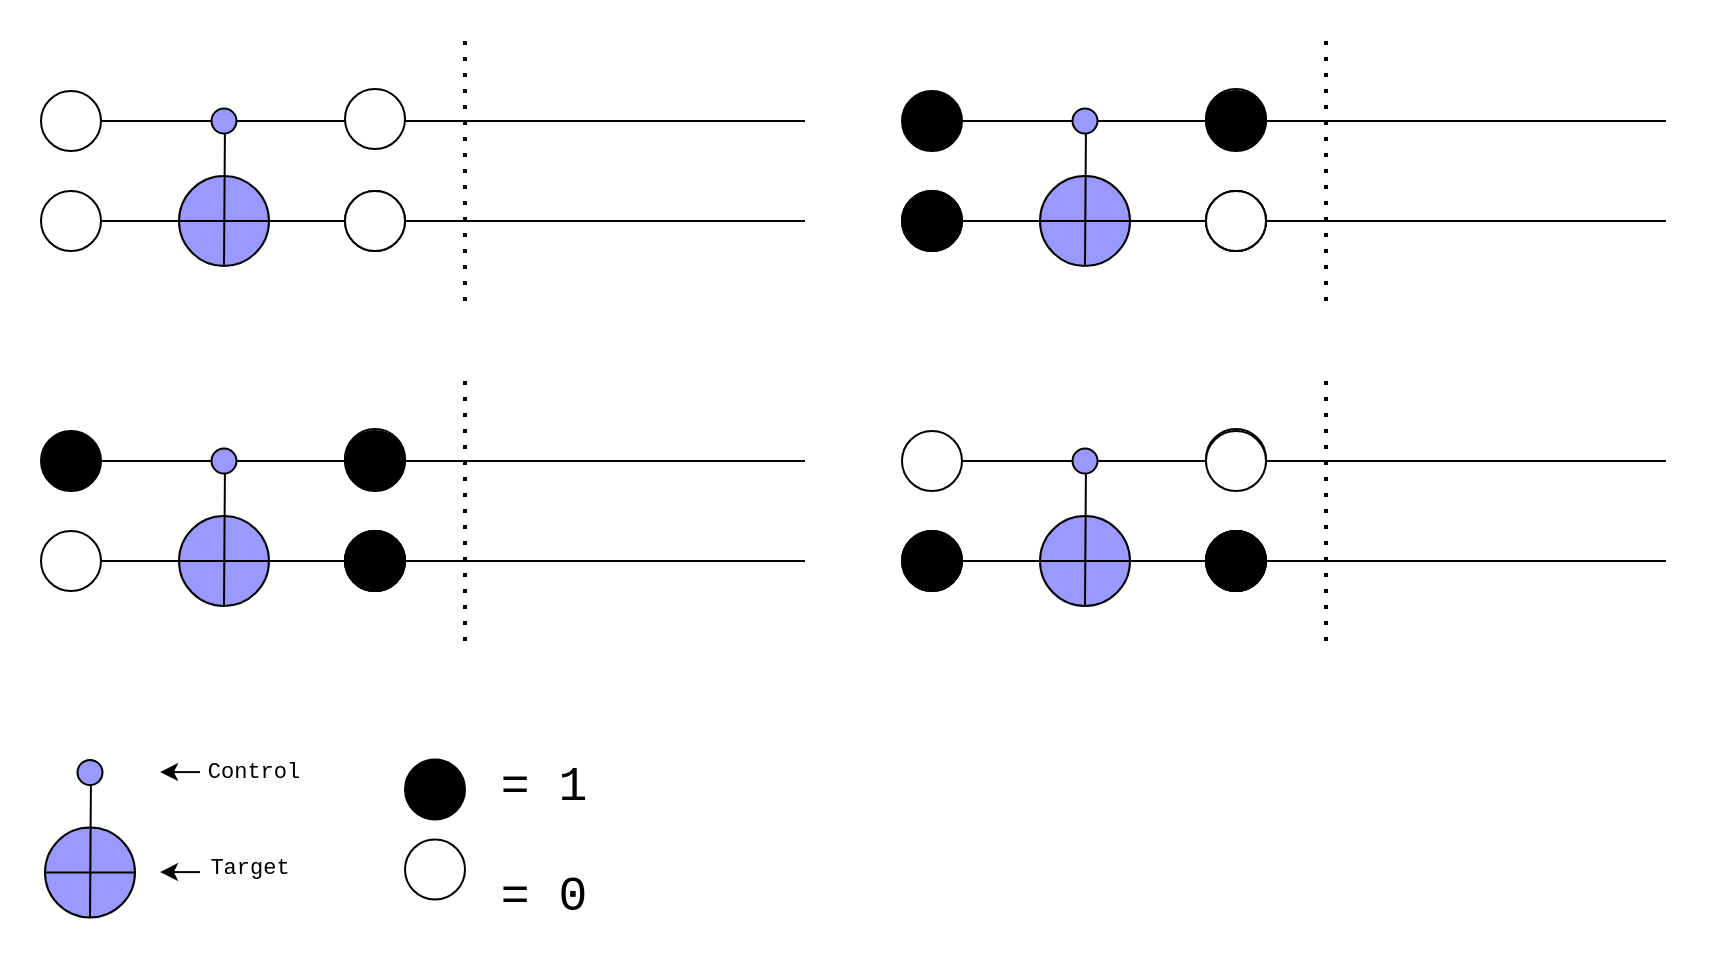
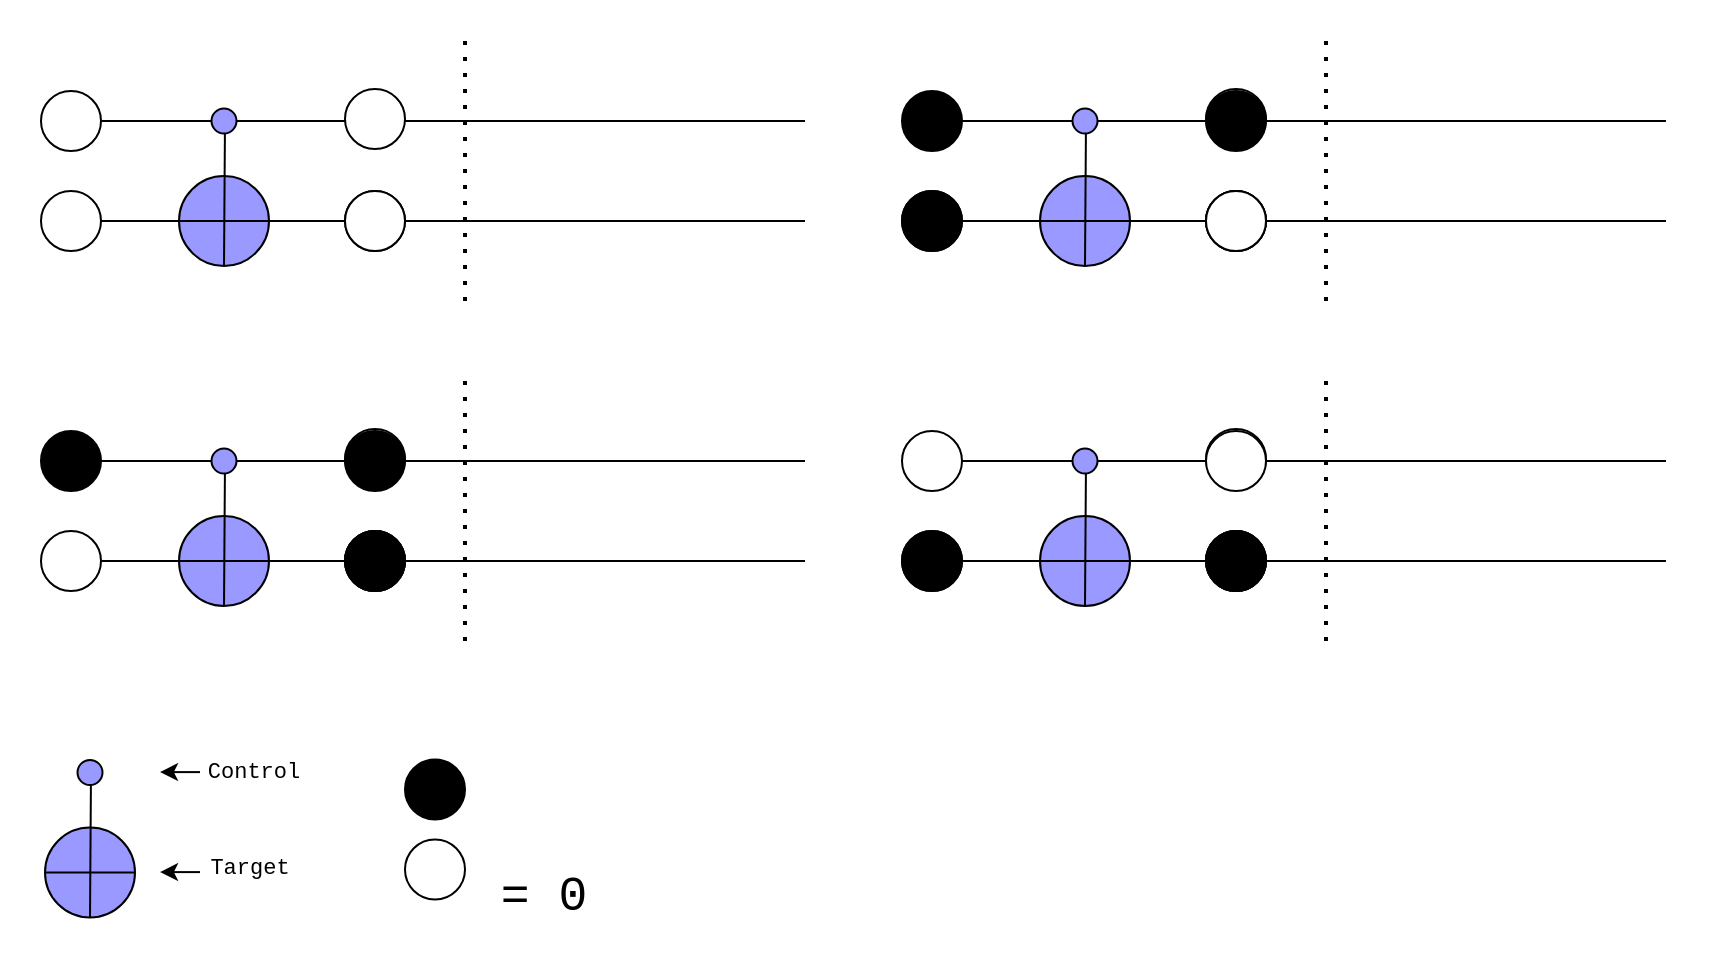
(545, 790) -> none
